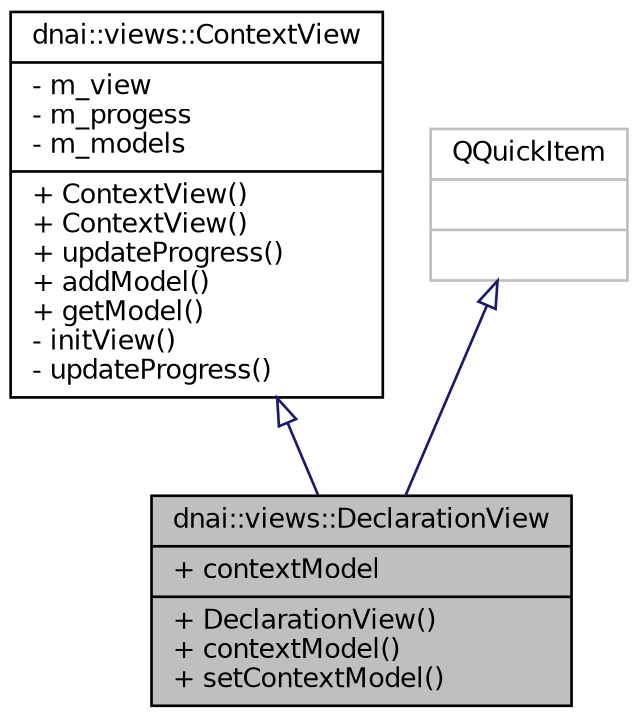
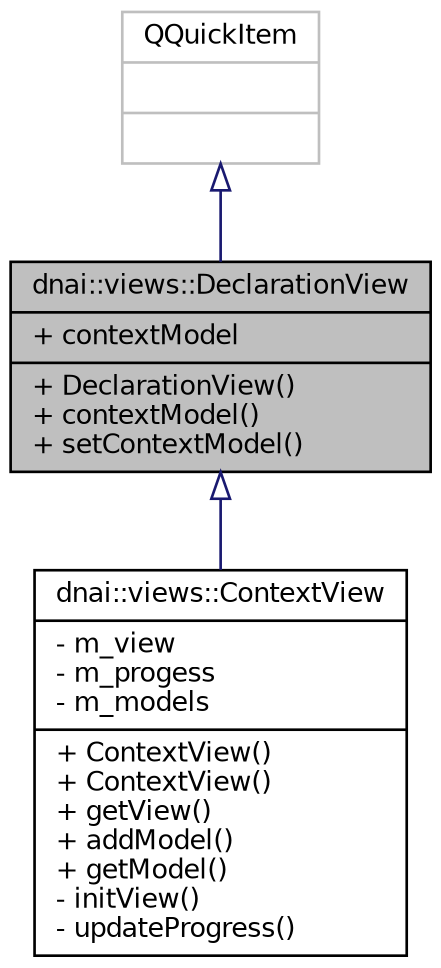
(158, 254) -> (134, 812)
(303, 459) -> (221, 534)
